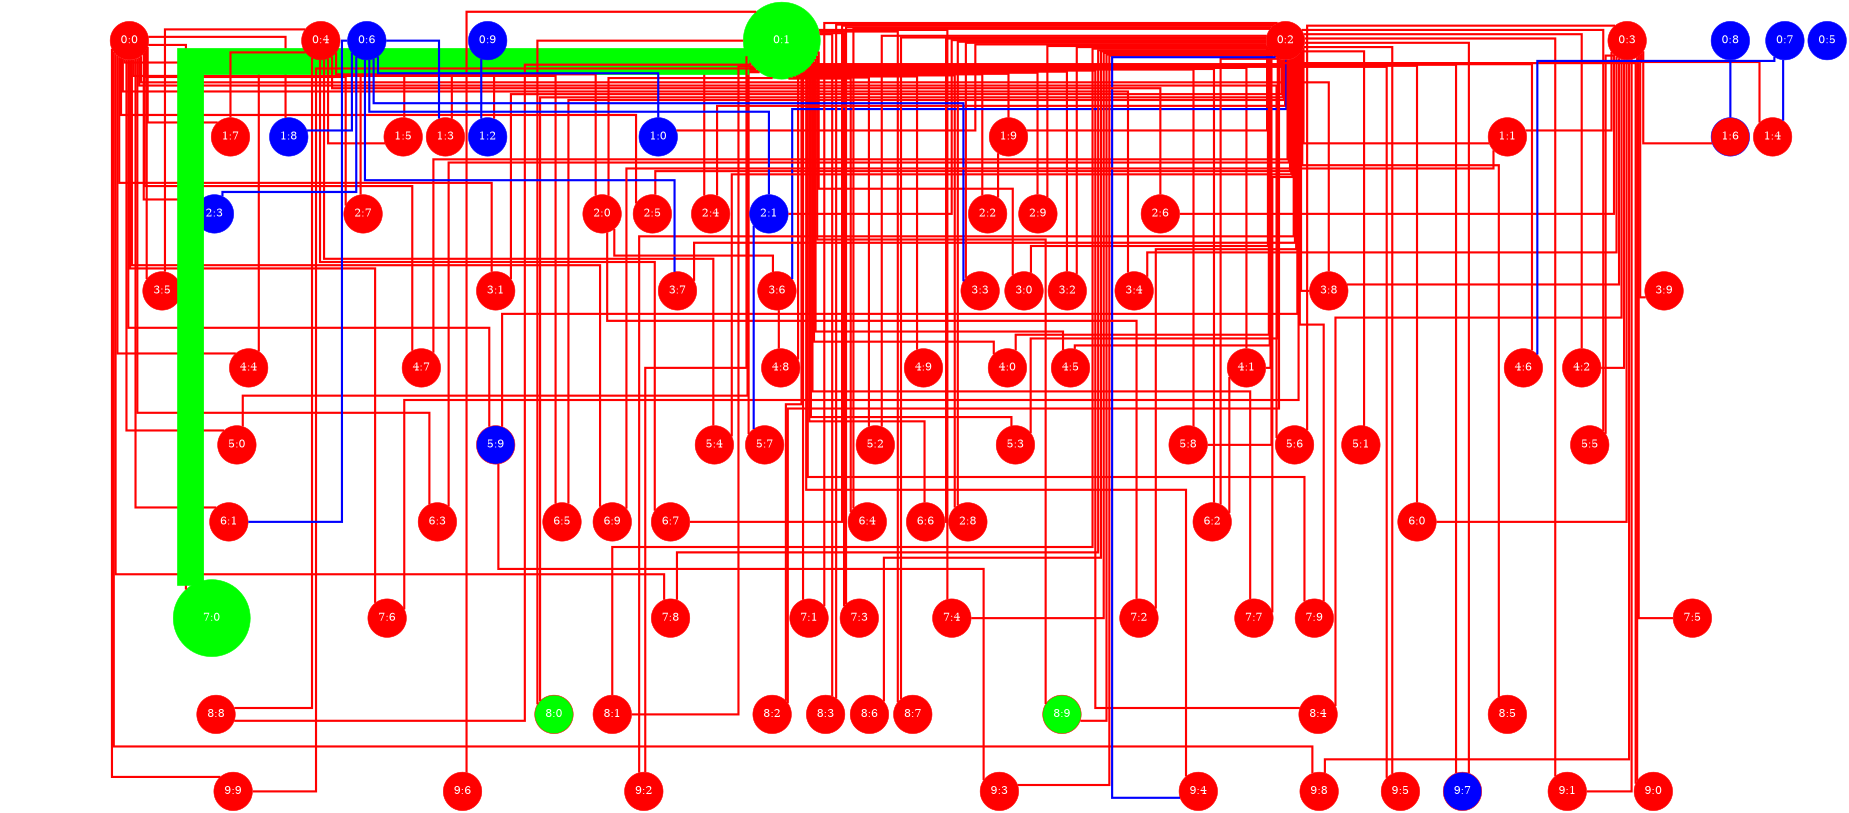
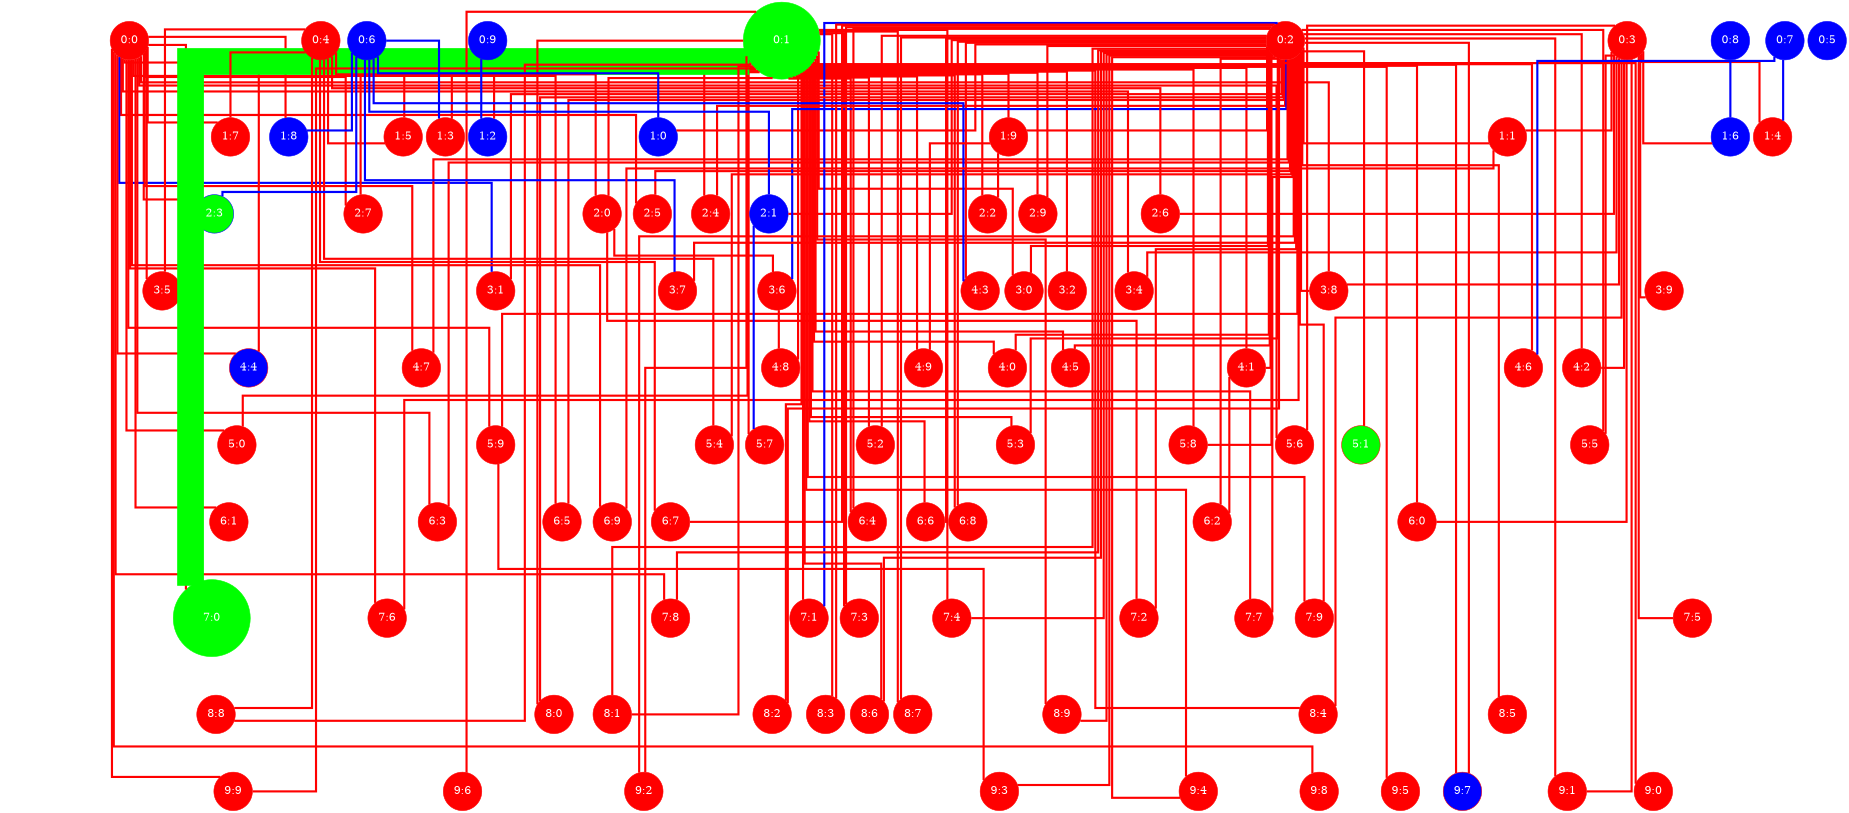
(1077, 55) -> none
(824, 114) -> (824, 114)
(1214, 125) -> (841, 564)
(1730, 137) -> (1730, 137)
(287, 183) -> (287, 183)
none -> (930, 210)
(214, 214) -> (214, 214)
(980, 291) -> (980, 291)
(342, 311) -> none
(1392, 366) -> none
(249, 368) -> (249, 368)
(1112, 380) -> (1112, 380)
(1637, 419) -> none
(496, 445) -> (496, 445)
(1361, 445) -> (1361, 445)
(968, 522) -> (968, 522)
(554, 714) -> (554, 714)
(1062, 714) -> (1062, 714)
(1616, 759) -> none
